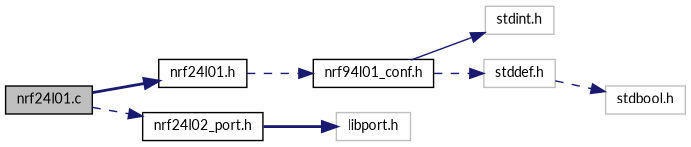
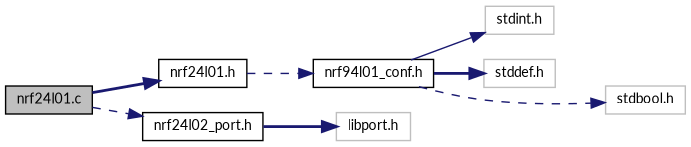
(452, 73) -> (452, 73)
(573, 85) -> (504, 102)
